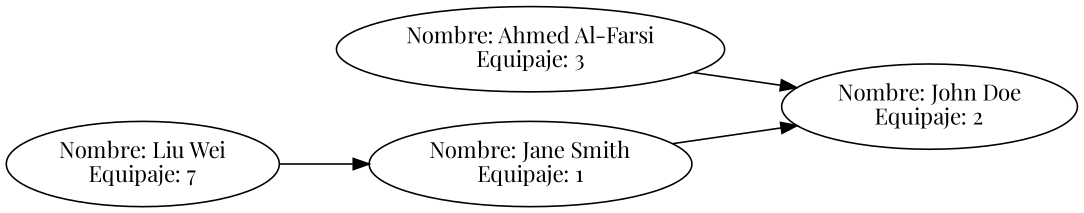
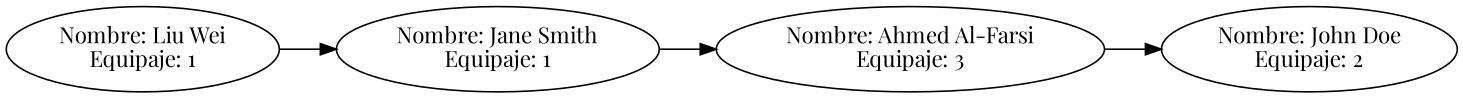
(727, 136) -> (680, 49)
(143, 164) -> (143, 49)
